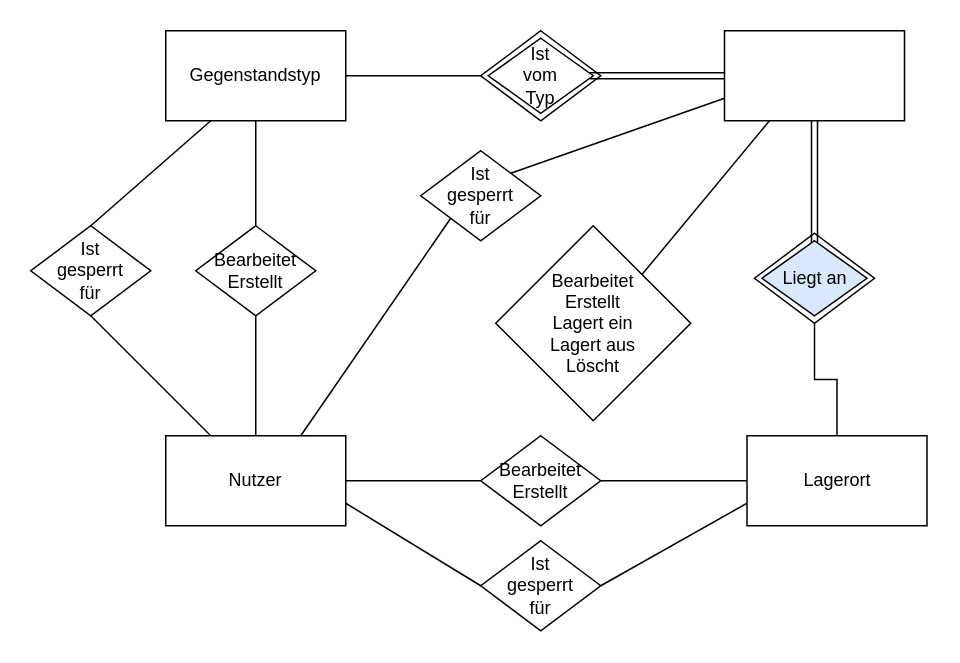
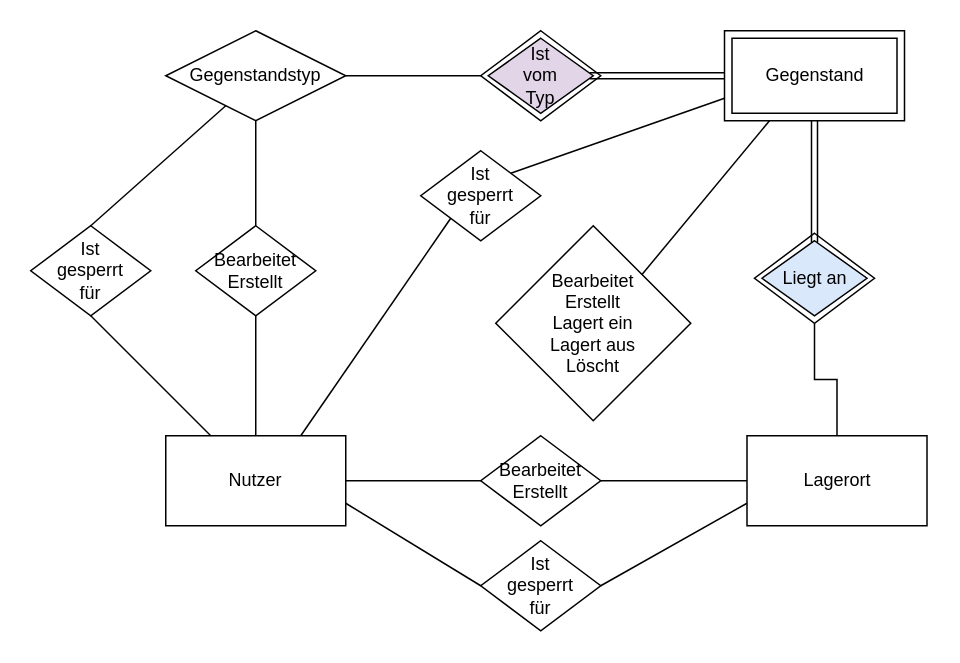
(256, 76) -> (256, 76)
(541, 76) -> (541, 76)
none -> (815, 76)
